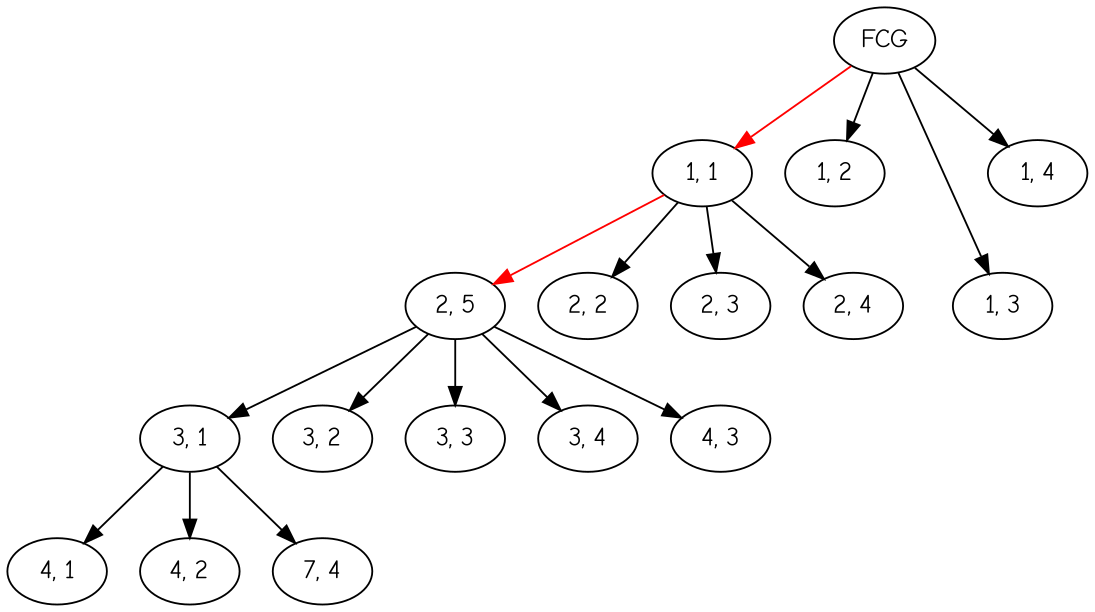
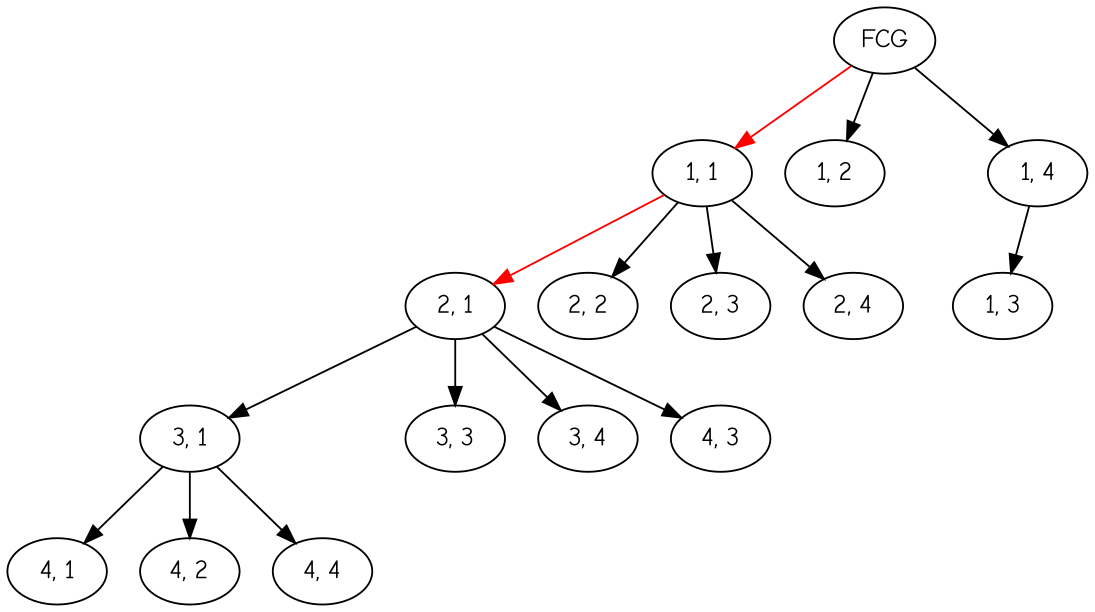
(940, 165) -> (1023, 231)
(455, 306) -> (455, 306)
(323, 439) -> none
(323, 571) -> (323, 571)
